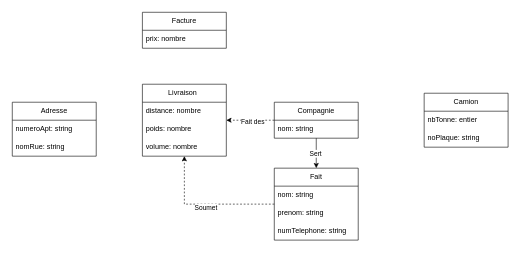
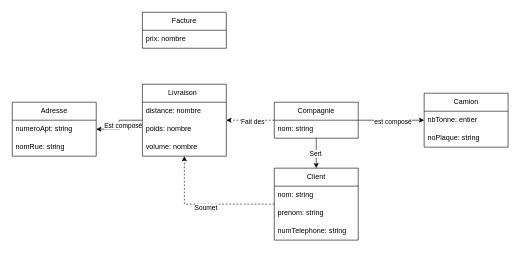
none -> (397, 120)
none -> (115, 129)
(317, 177) -> (317, 177)
